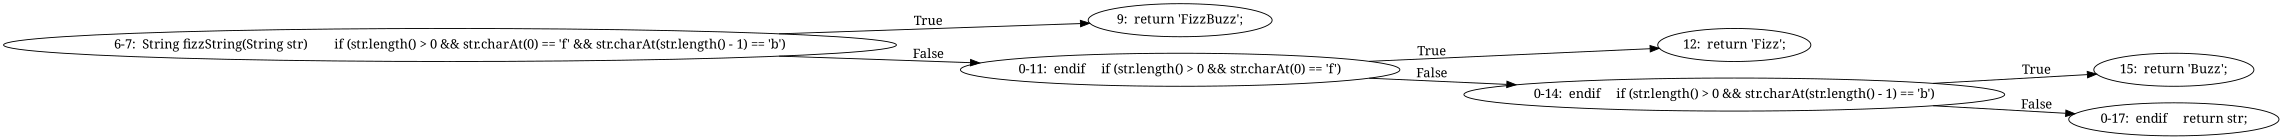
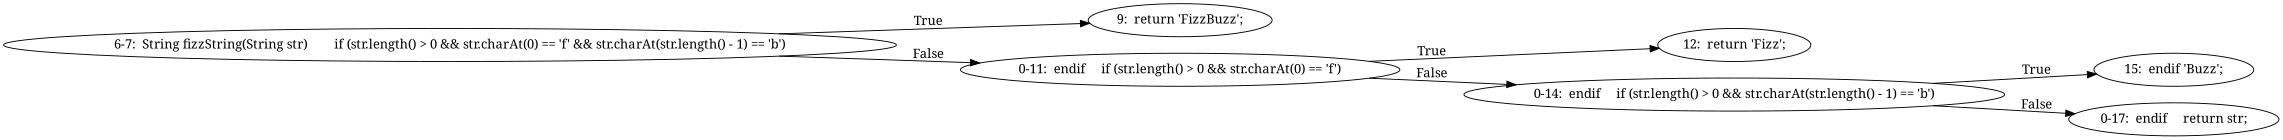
(2174, 70) -> (2174, 70)
